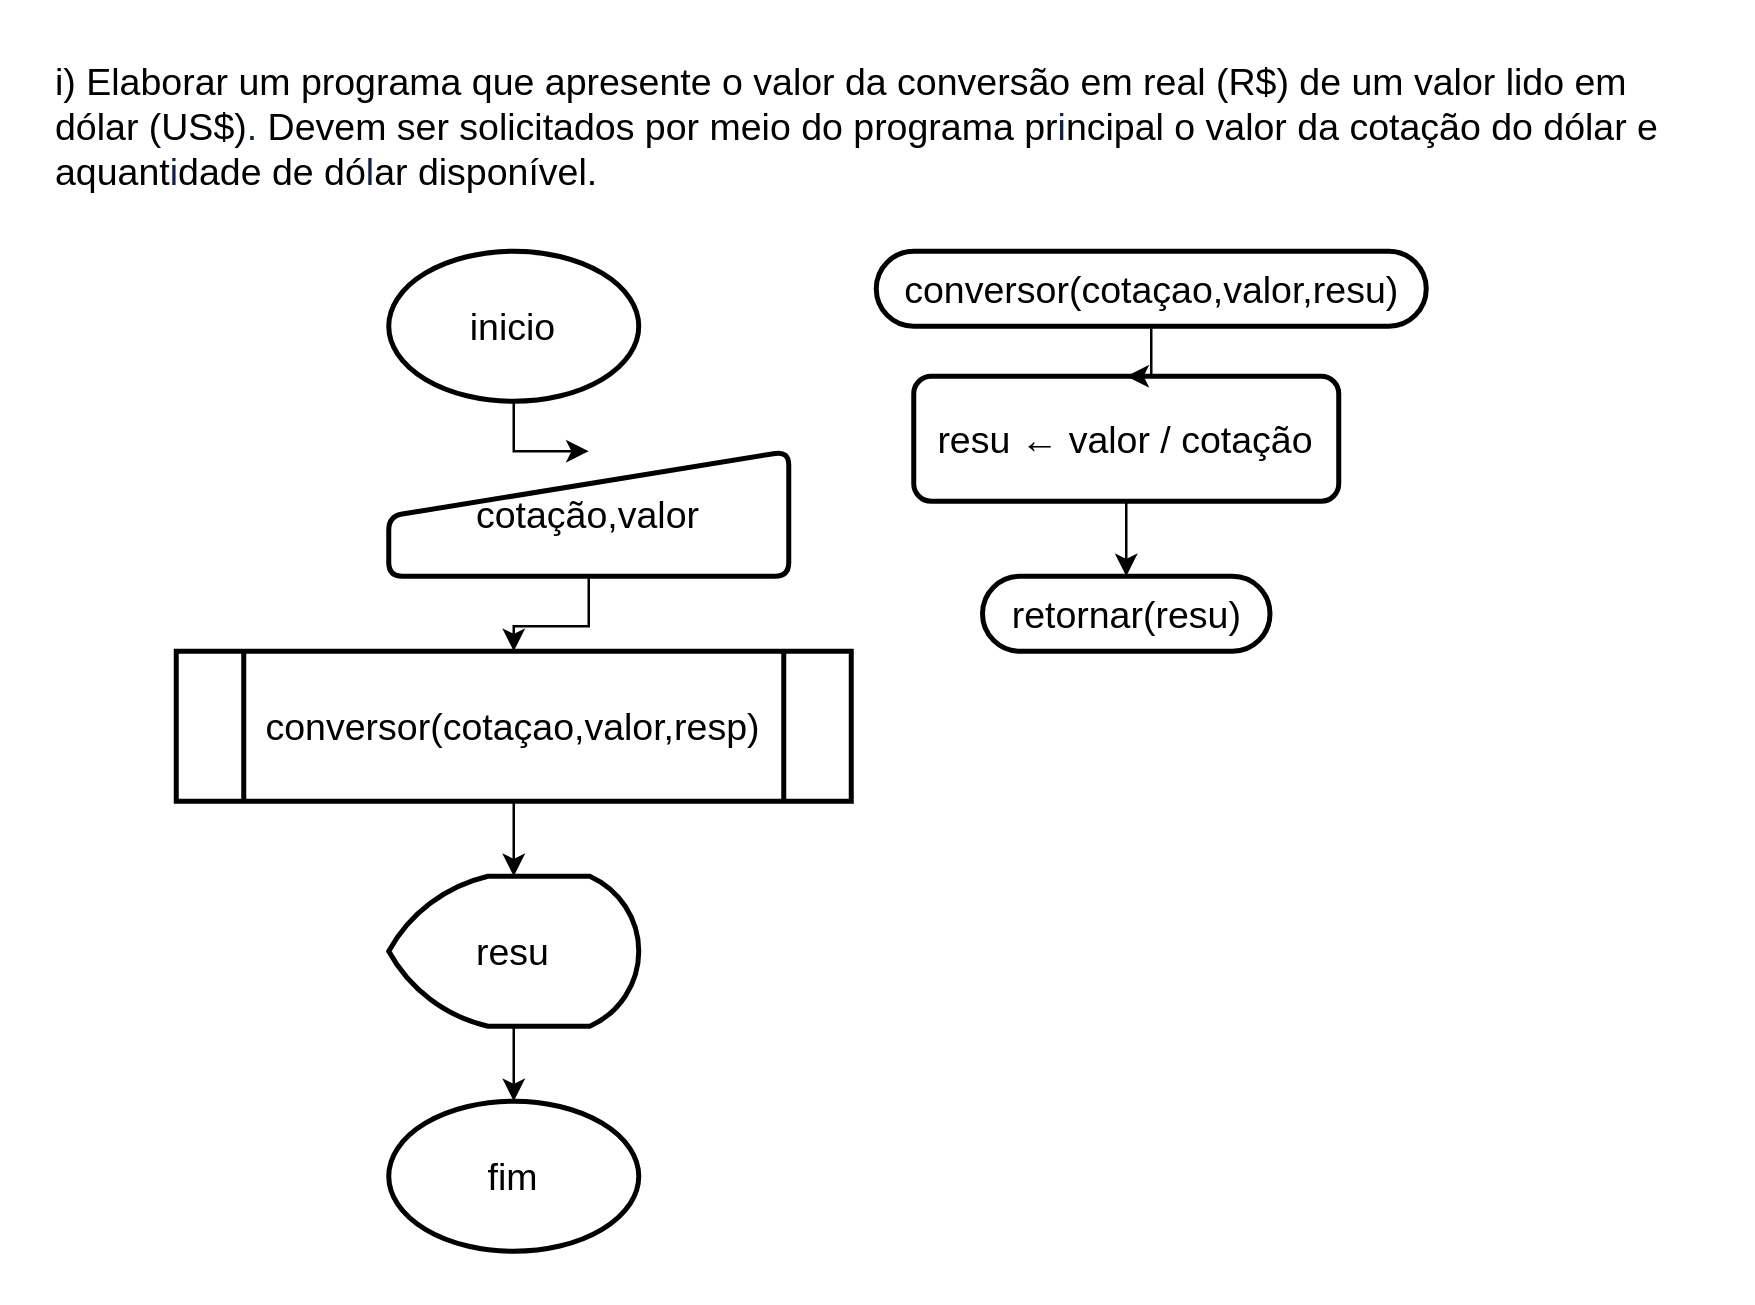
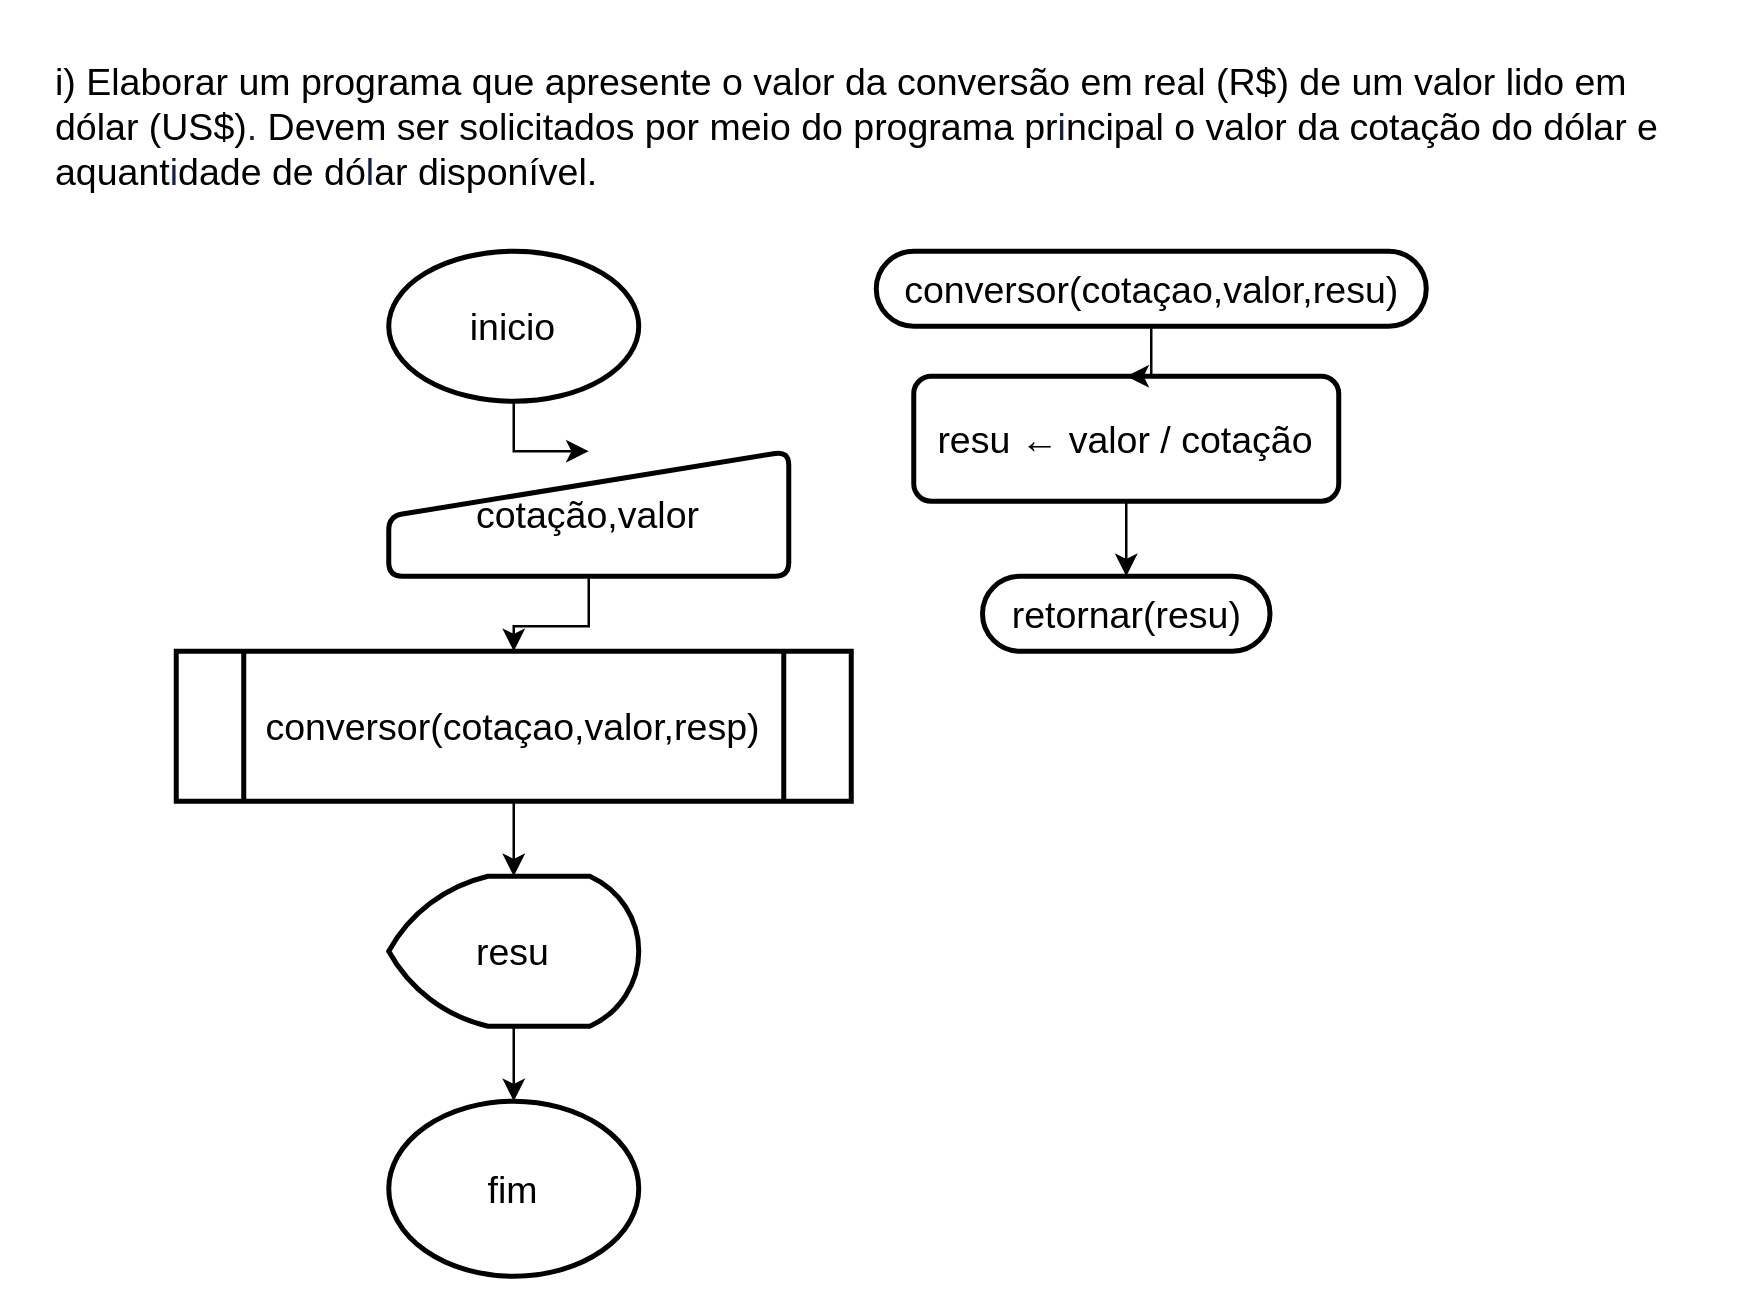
(514, 1176) -> (514, 1189)
